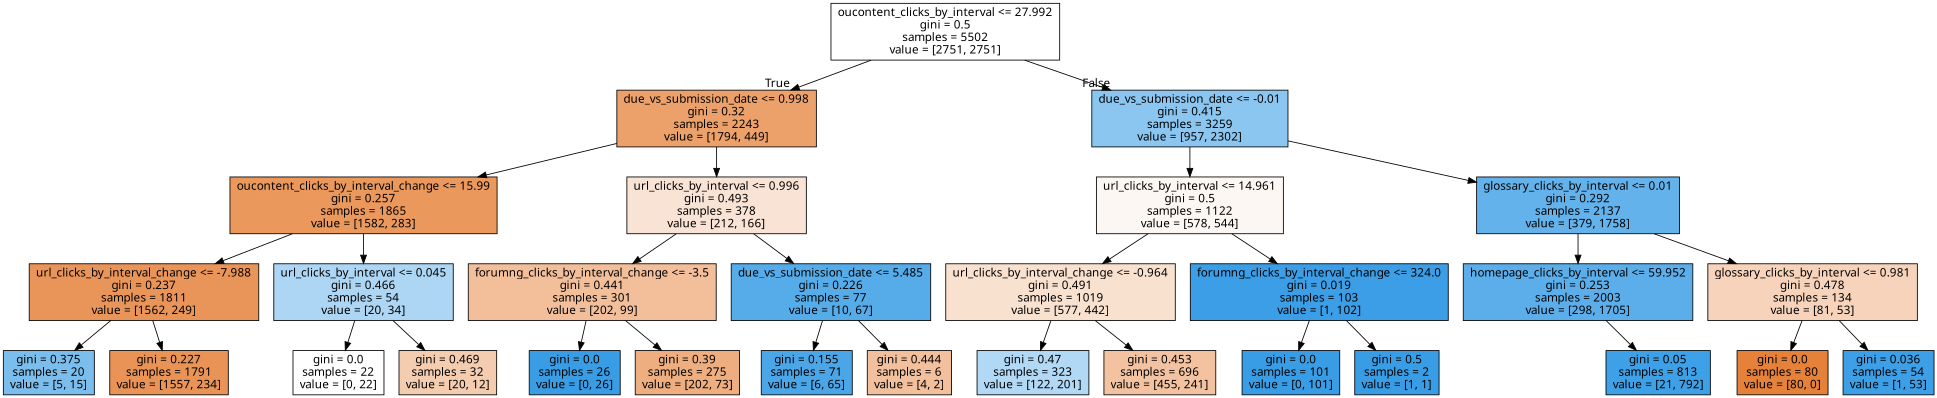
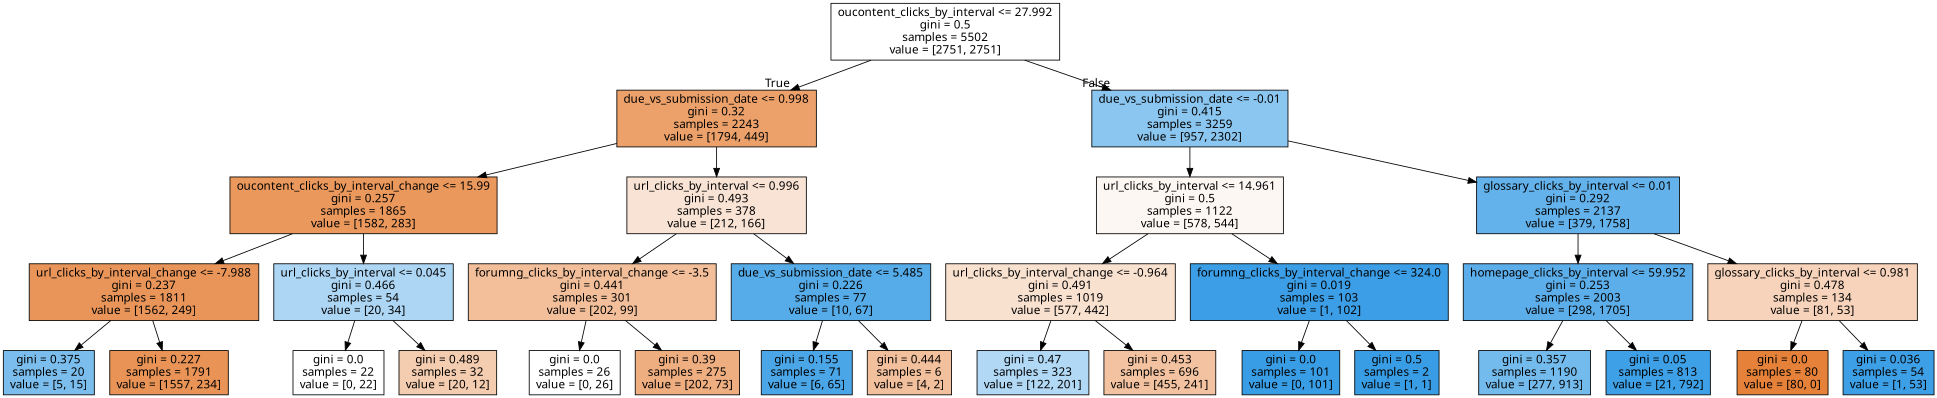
(448, 373) -> (448, 373)
(575, 373) -> (575, 373)
none -> (1535, 373)
